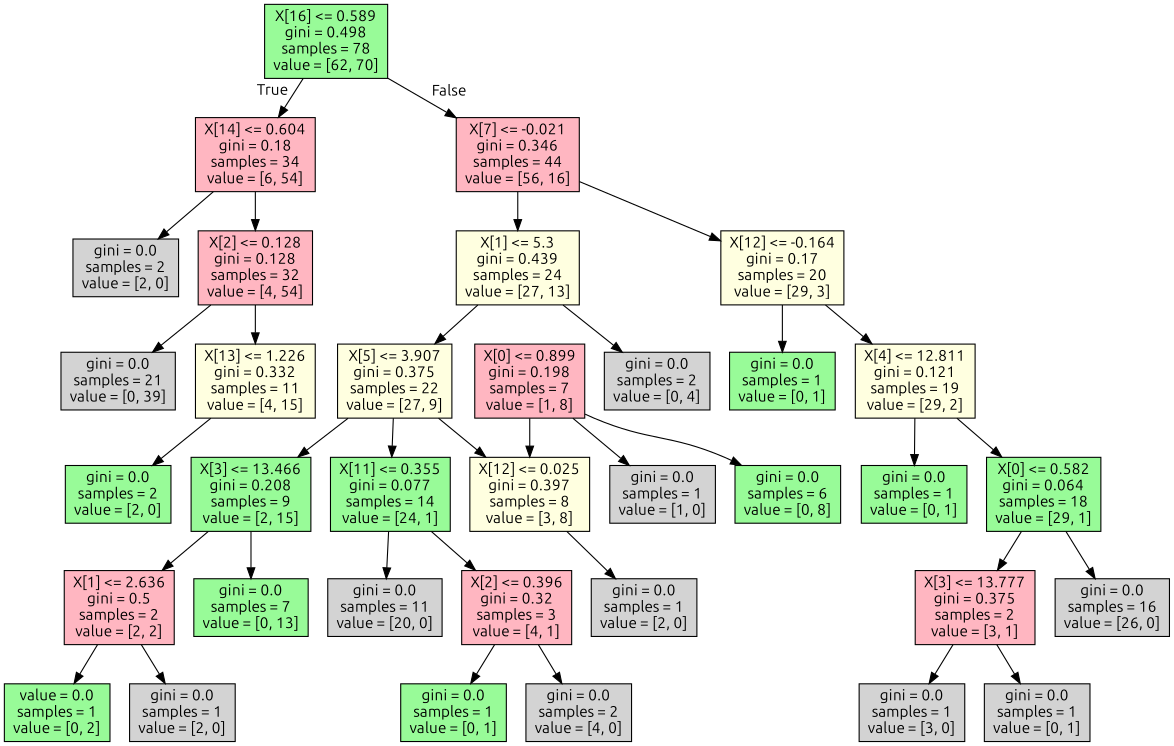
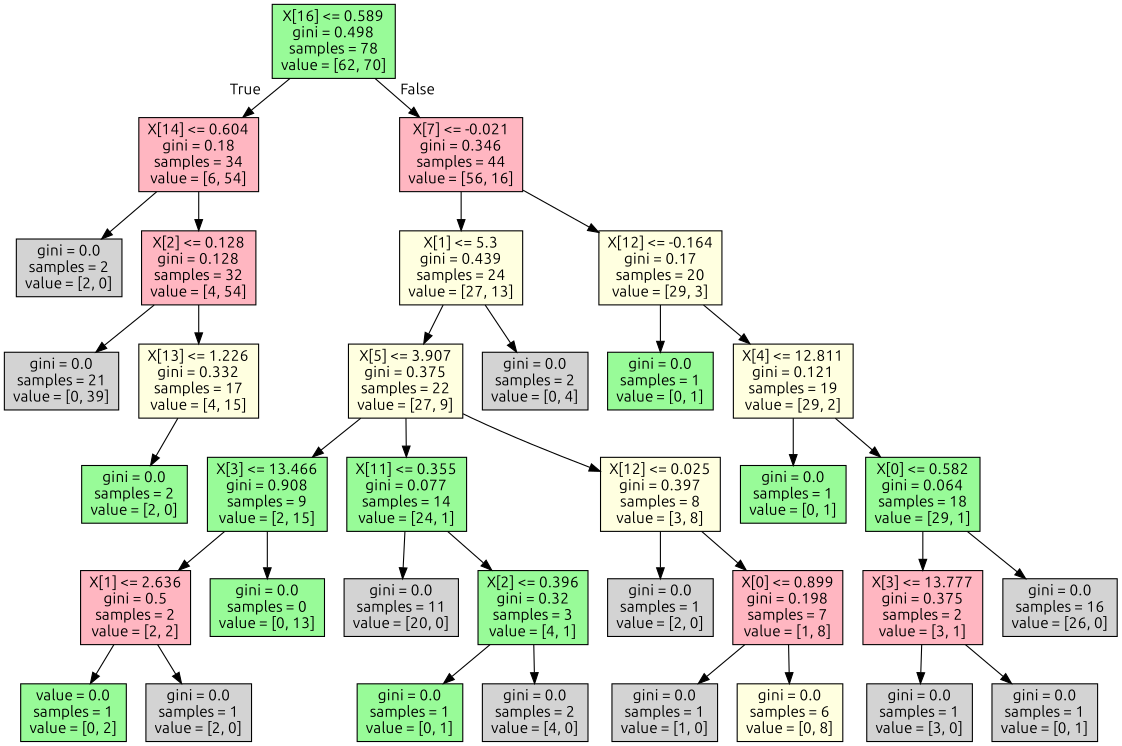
(255, 381) -> (199, 381)
(530, 432) -> (720, 547)
(251, 494) -> (267, 494)
(788, 494) -> (790, 713)
(251, 608) -> (267, 608)
(517, 608) -> (533, 608)
